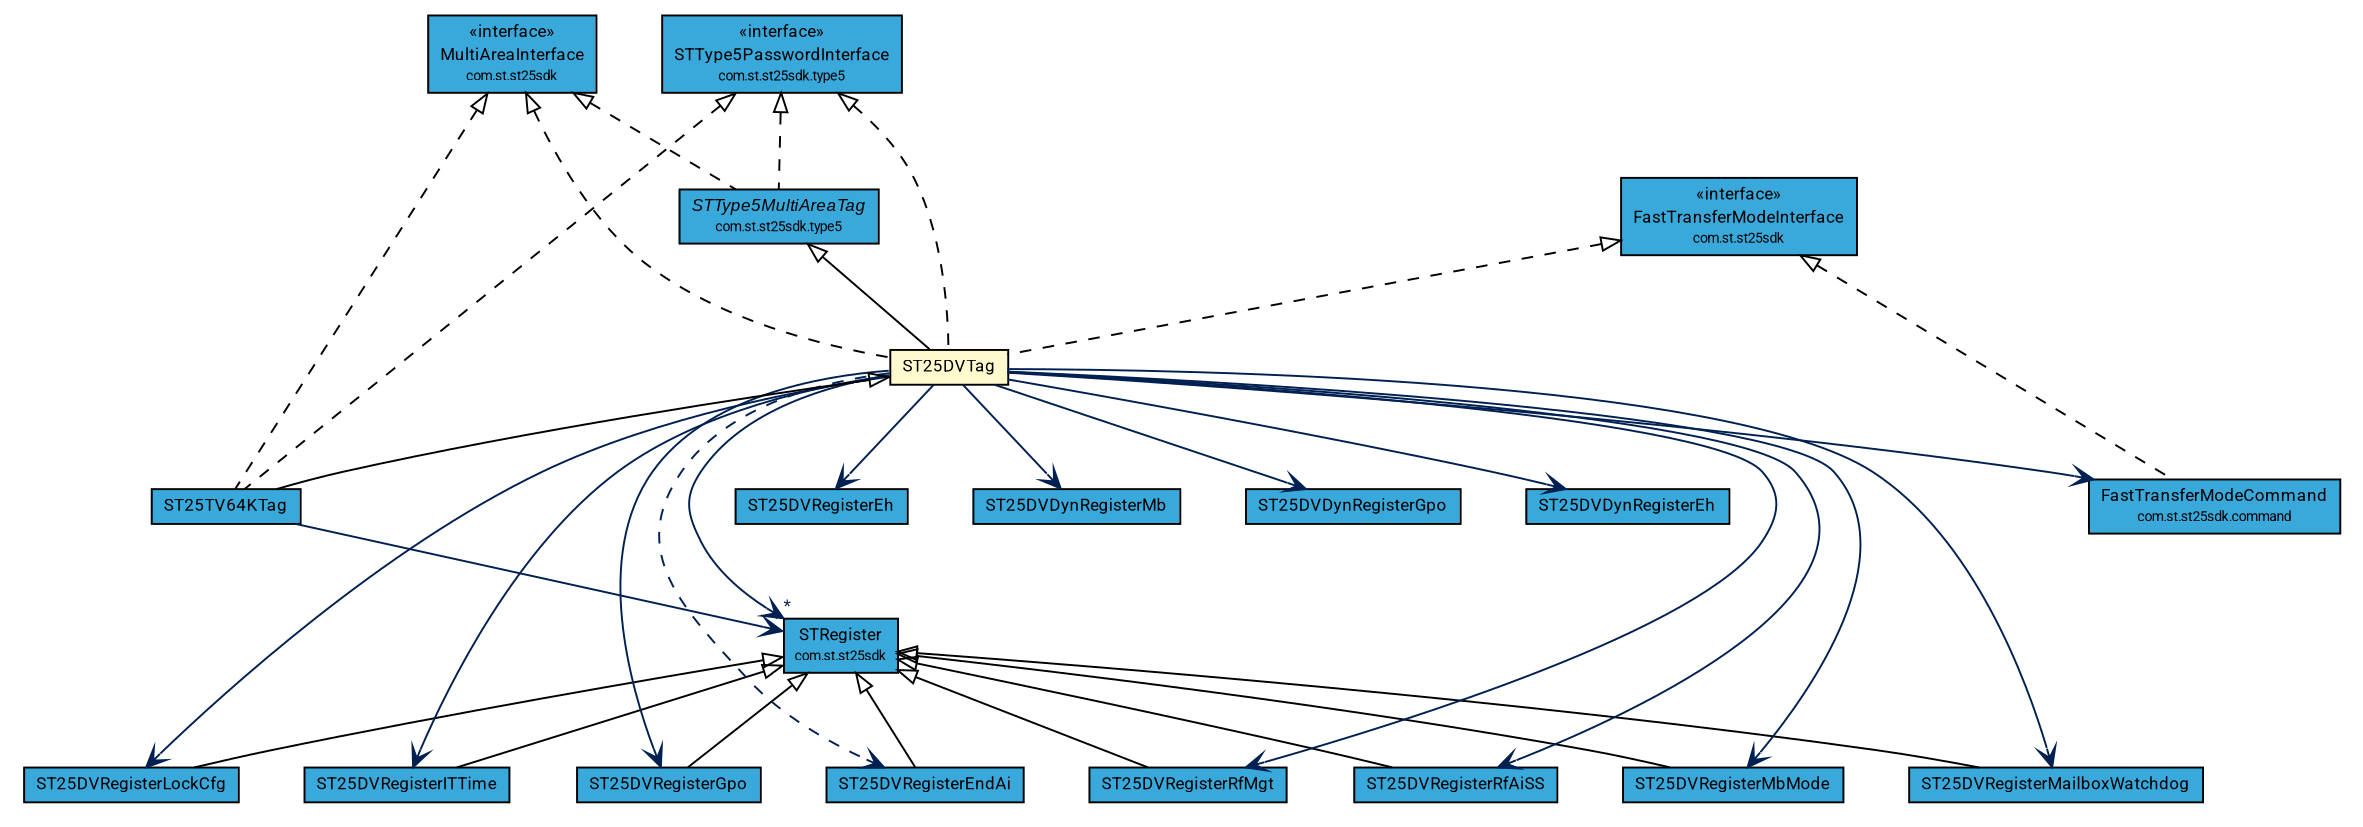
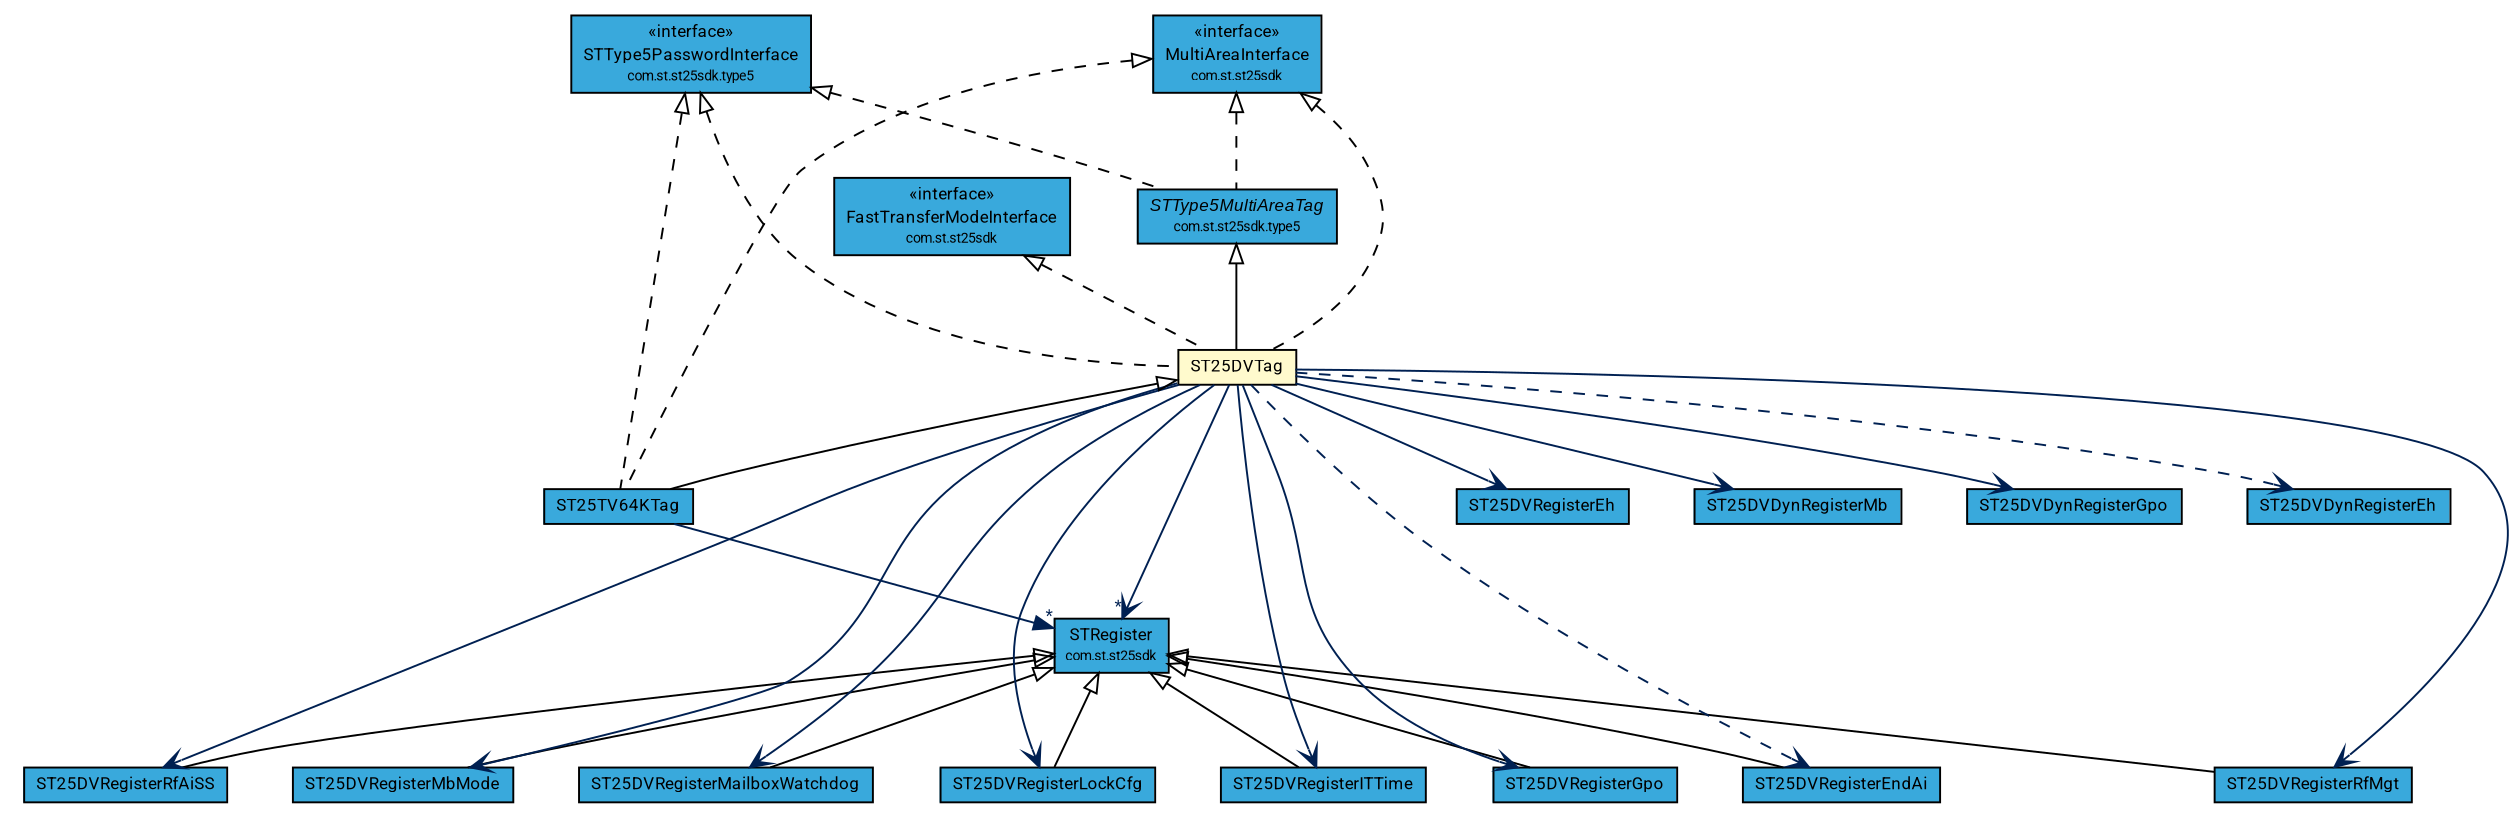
(1278, 429) -> (1786, 414)
(2215, 507) -> none
(541, 578) -> (854, 573)
